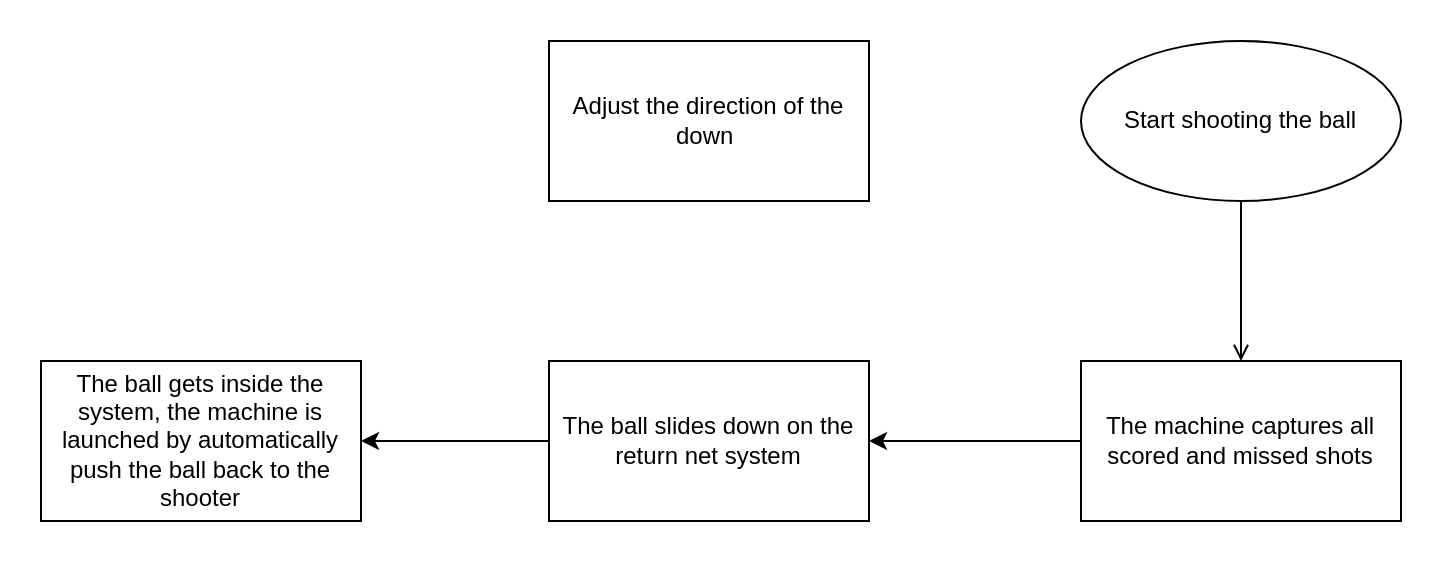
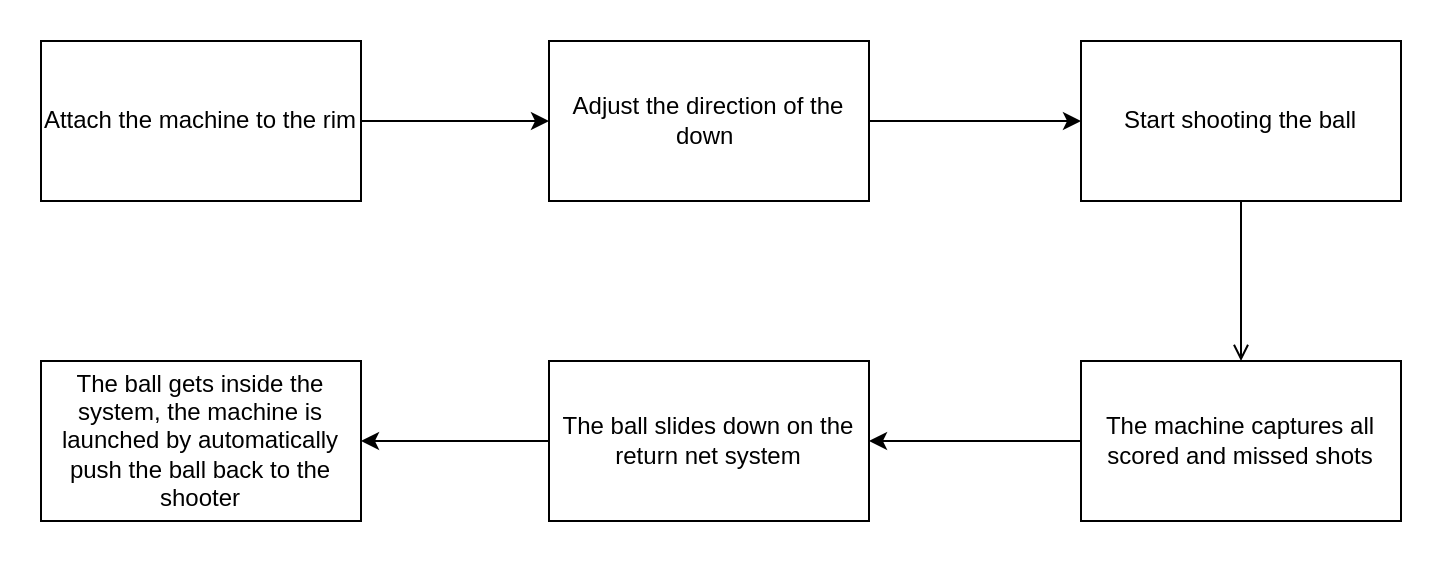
none -> (201, 121)
none -> (448, 121)
none -> (968, 121)
(1241, 121) -> (1241, 121)
